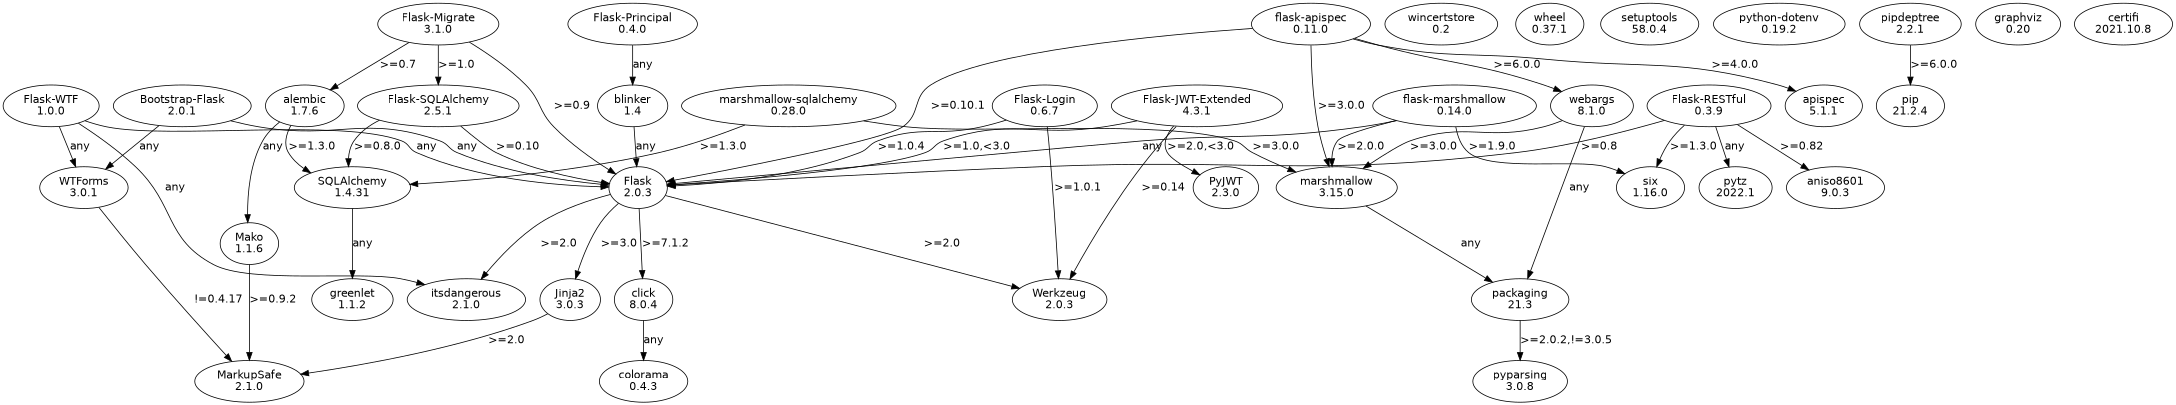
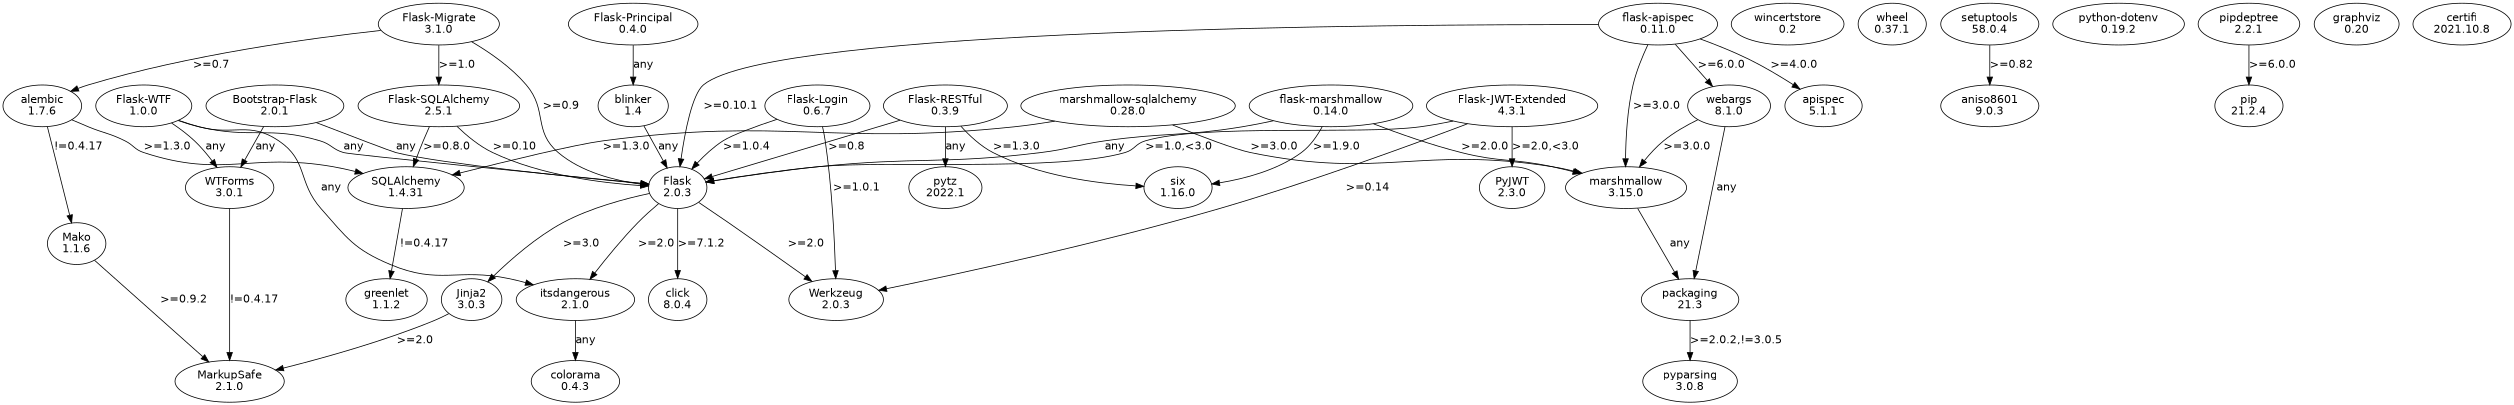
(1770, 145) -> (1990, 61)
(273, 147) -> (79, 147)
(363, 244) -> (424, 244)
(644, 336) -> (575, 336)
